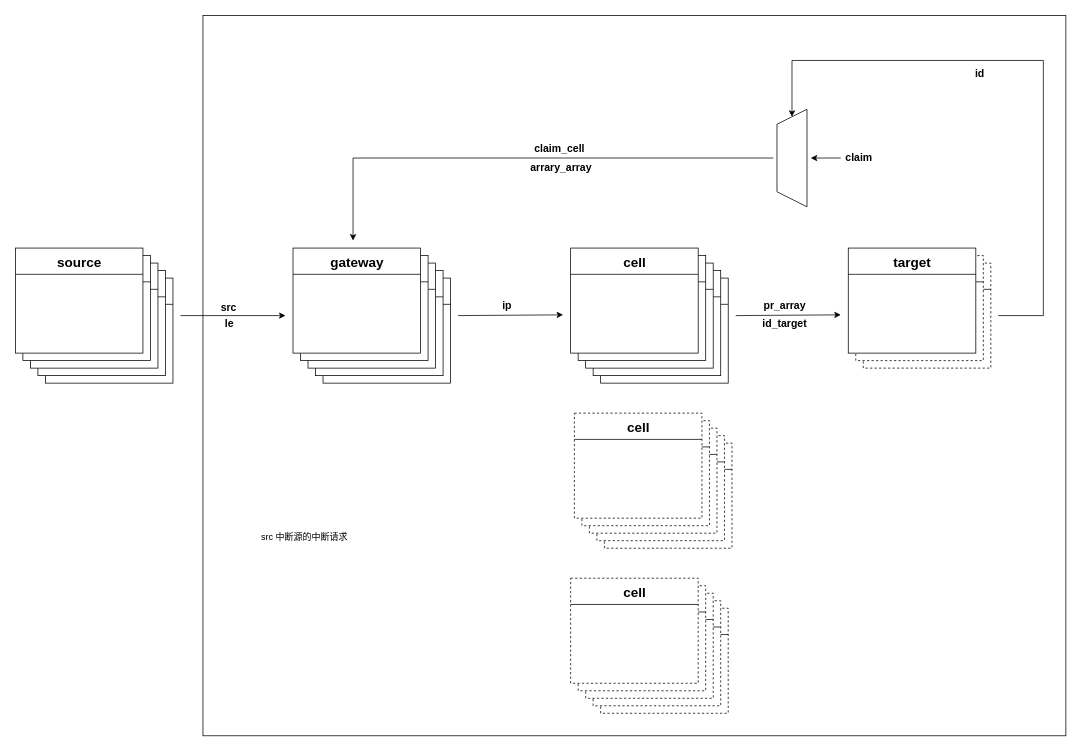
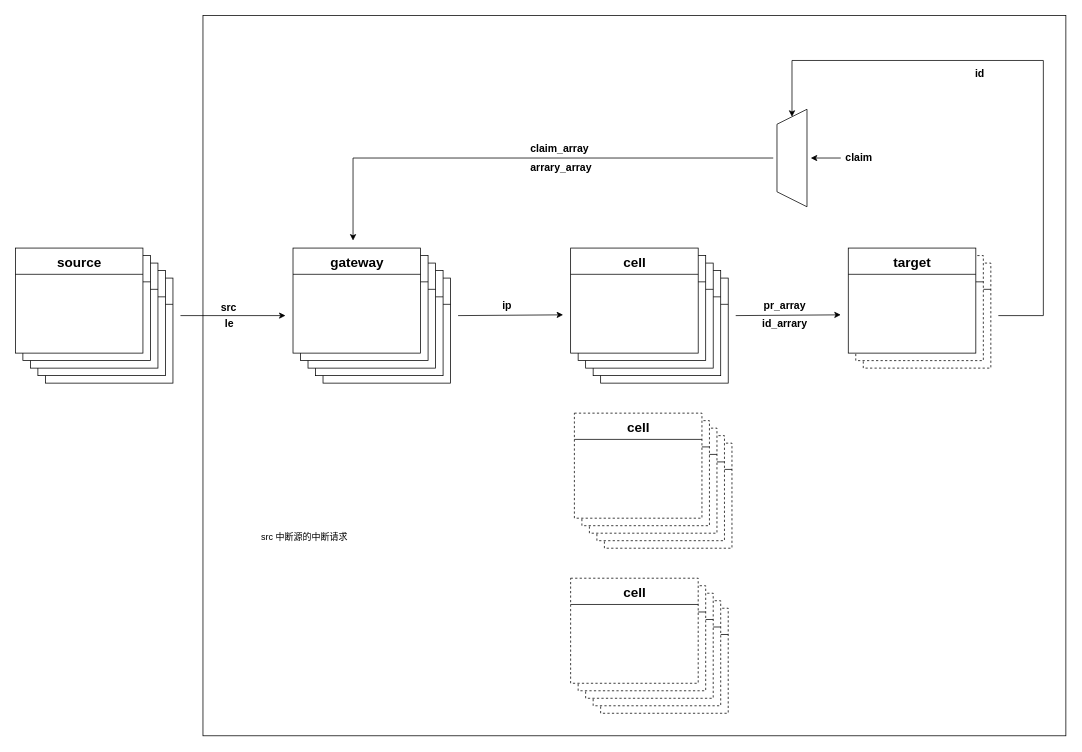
(560, 148) -> (560, 148)
(785, 324) -> (785, 324)
